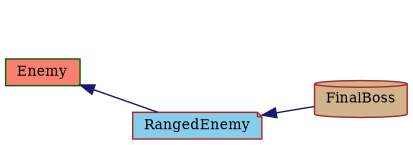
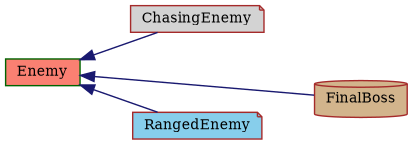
none -> (197, 19)
(295, 110) -> (204, 86)
